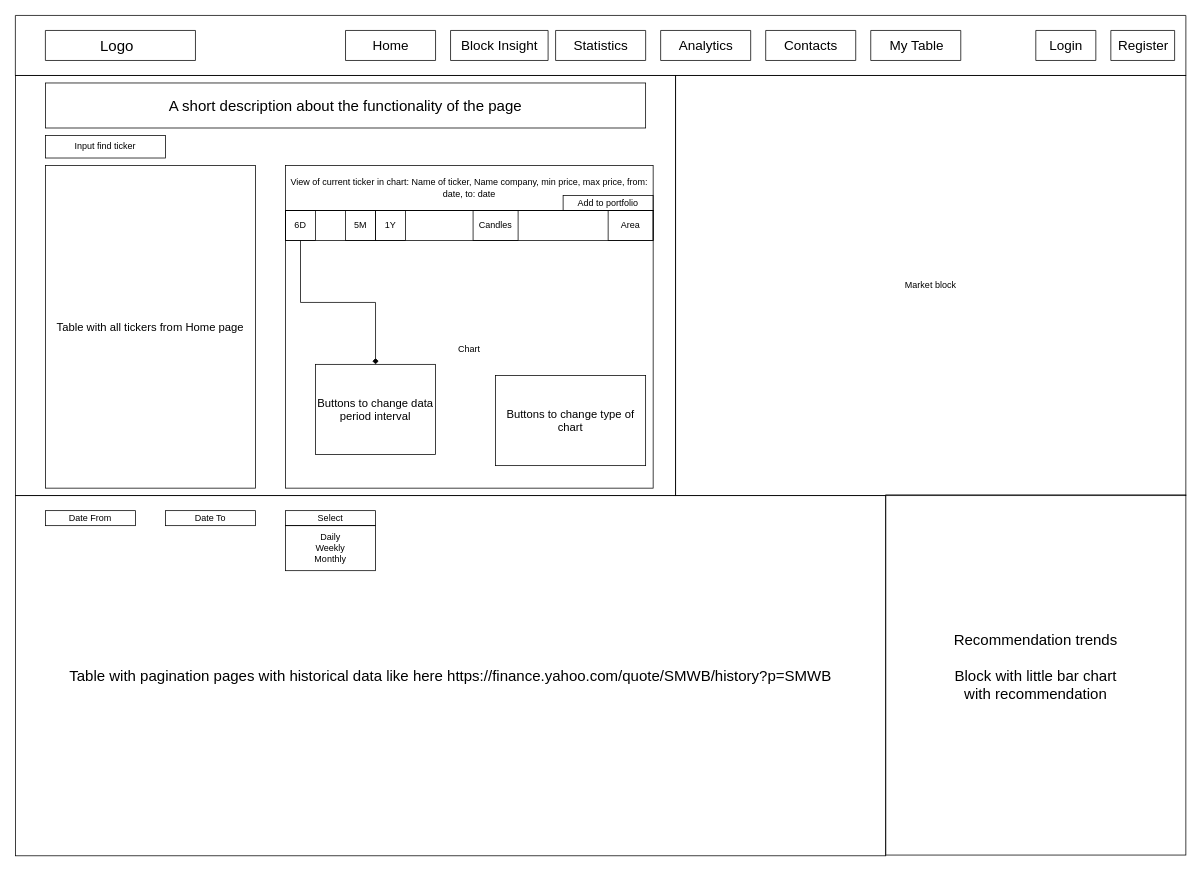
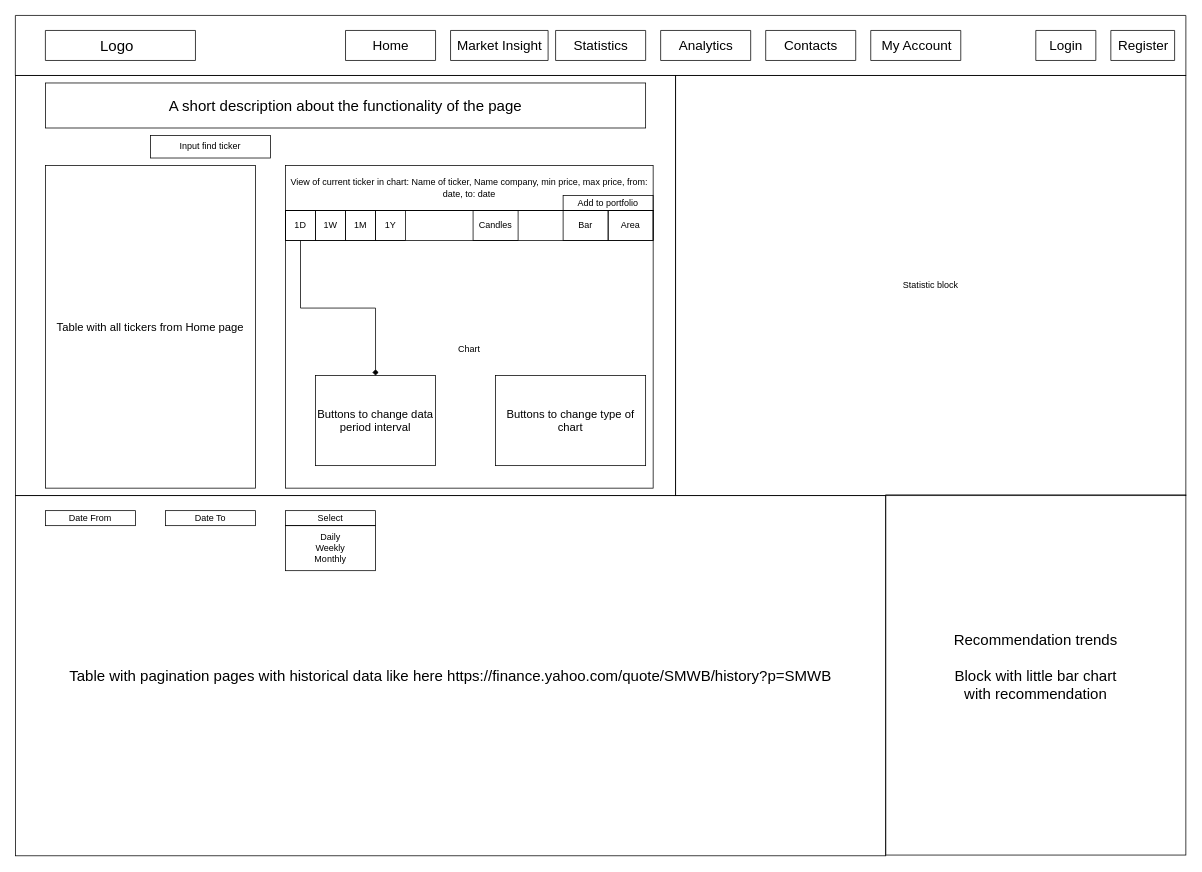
(500, 45) -> (500, 45)
(917, 45) -> (917, 45)
(105, 147) -> (210, 147)
(300, 225) -> (300, 225)
none -> (330, 225)
(360, 225) -> (360, 225)
none -> (585, 225)
(930, 285) -> (930, 285)
(375, 409) -> (375, 420)
